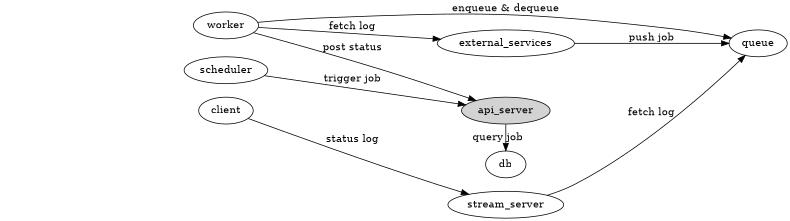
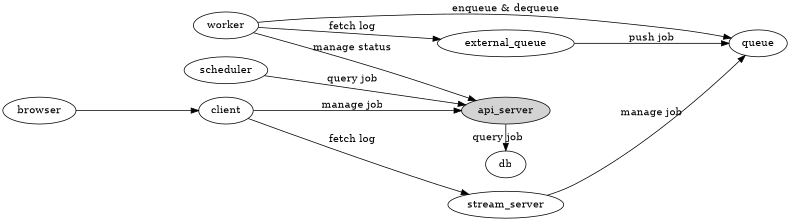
(506, 43) -> (506, 43)
(353, 47) -> (353, 47)
(353, 79) -> (353, 79)
none -> (39, 111)
none -> (354, 111)
(652, 112) -> (652, 112)
(353, 139) -> (353, 139)
